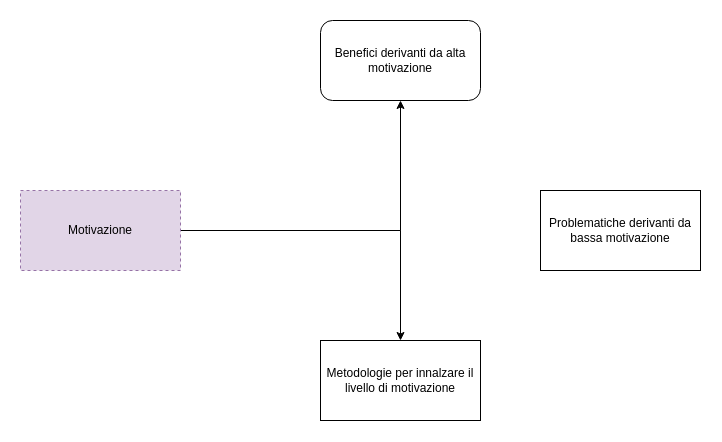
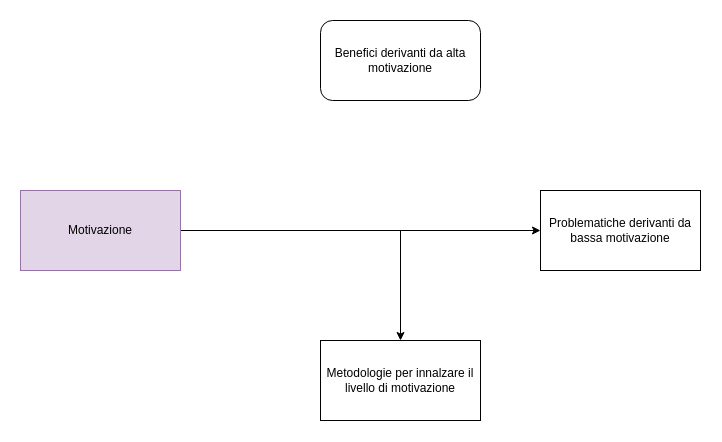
(401, 168) -> none
(101, 231) -> (101, 231)
none -> (468, 231)
